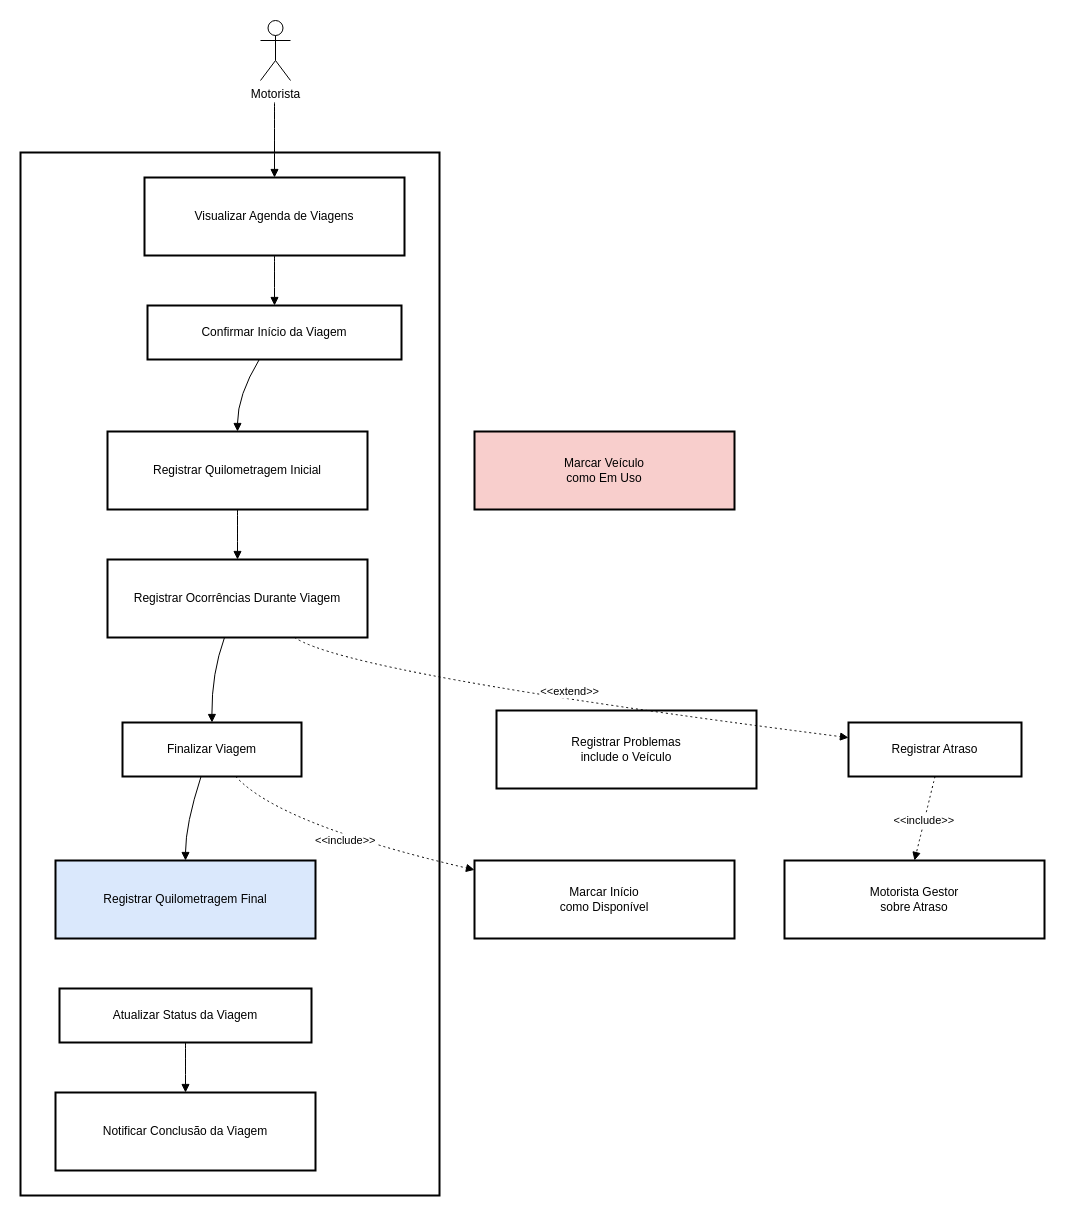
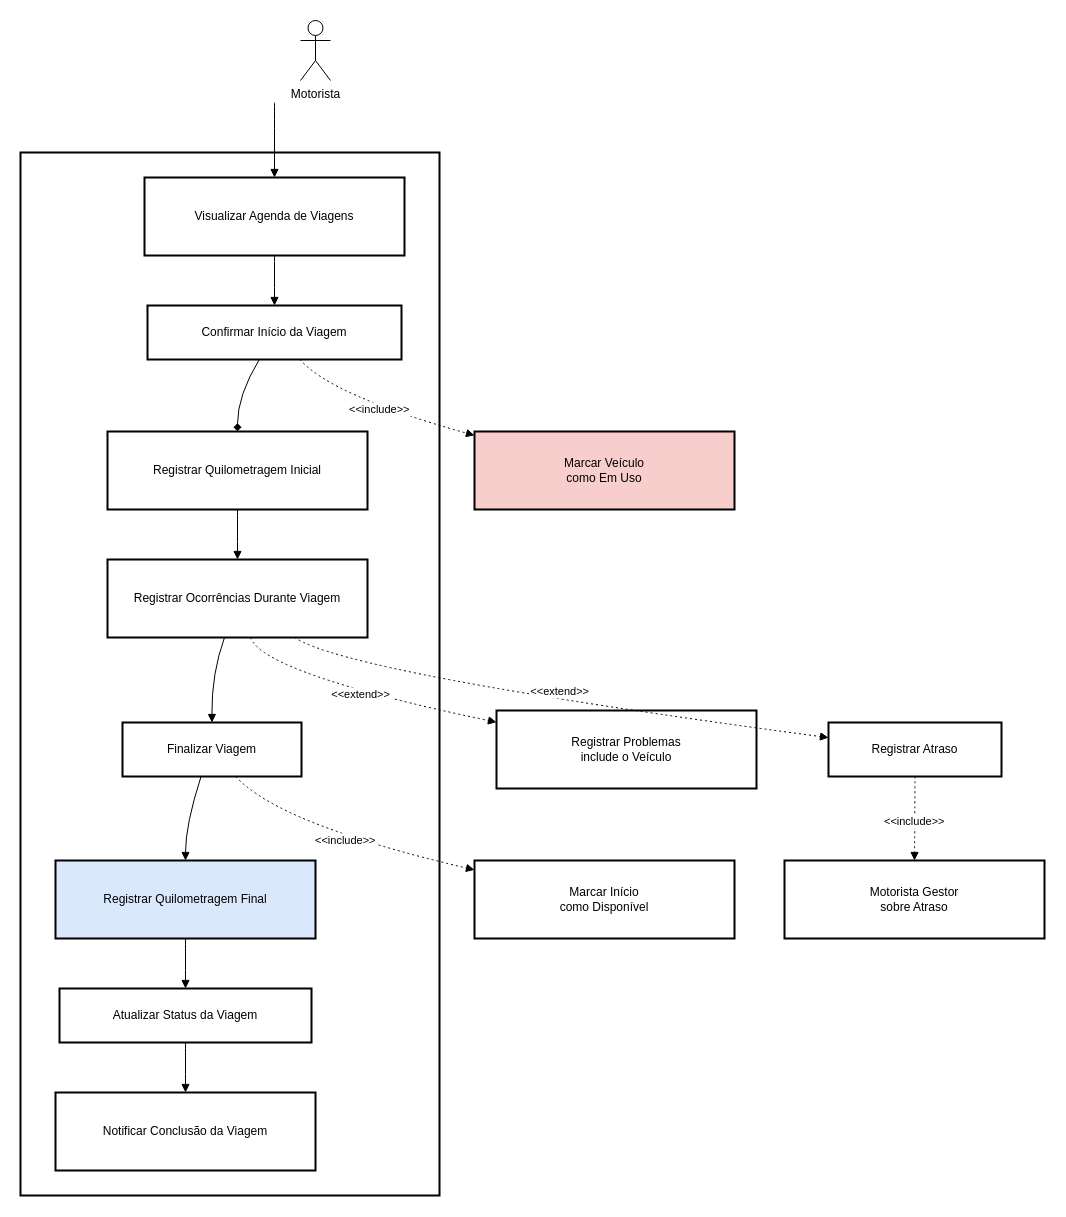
(276, 51) -> (316, 51)
none -> (381, 405)
(238, 422) -> (238, 423)
none -> (341, 684)
(935, 750) -> (915, 750)
none -> (186, 960)
